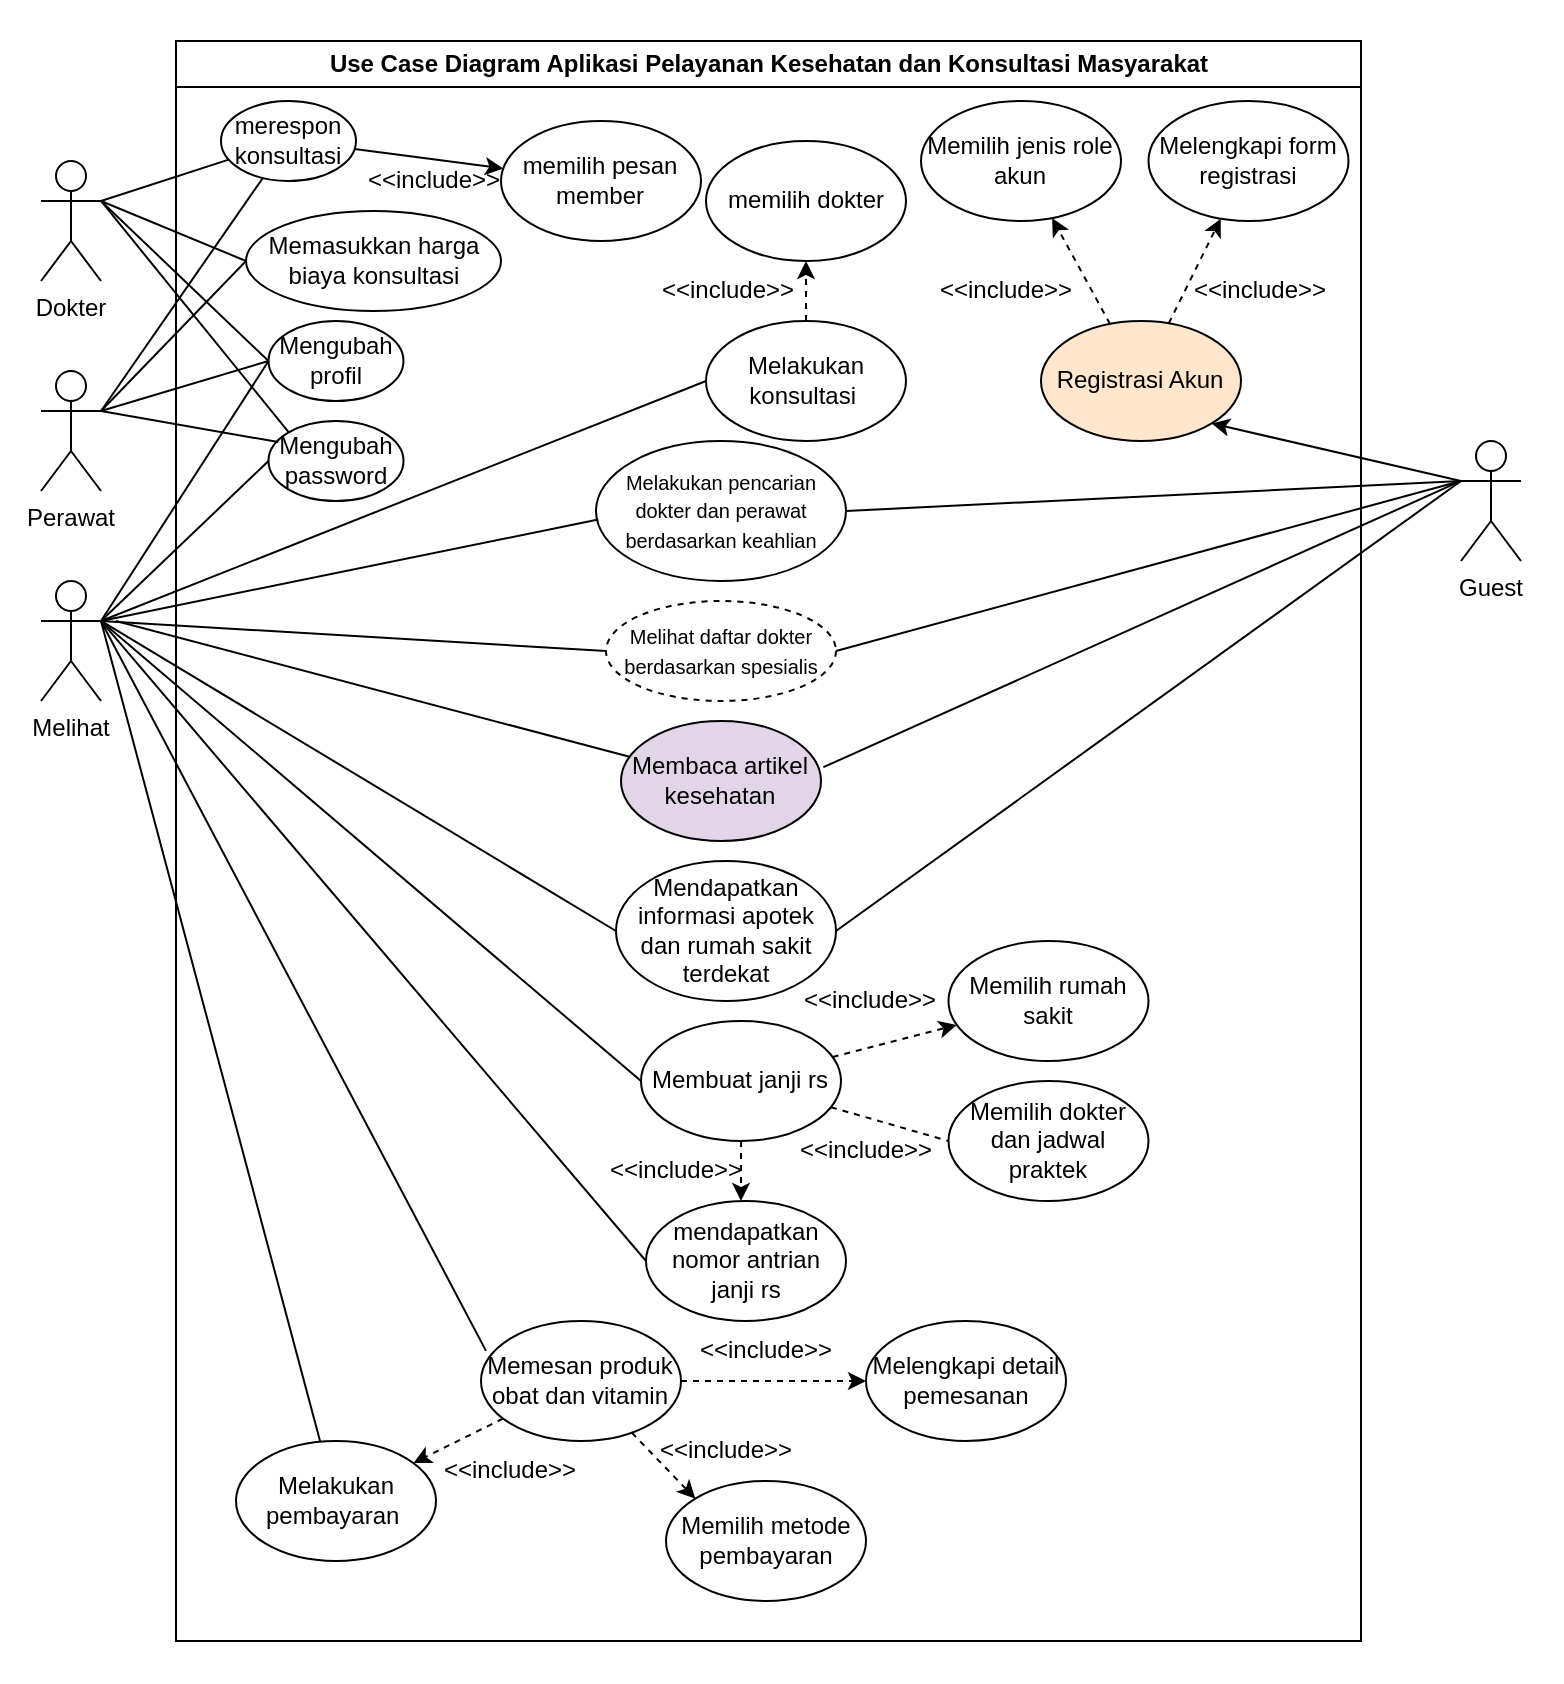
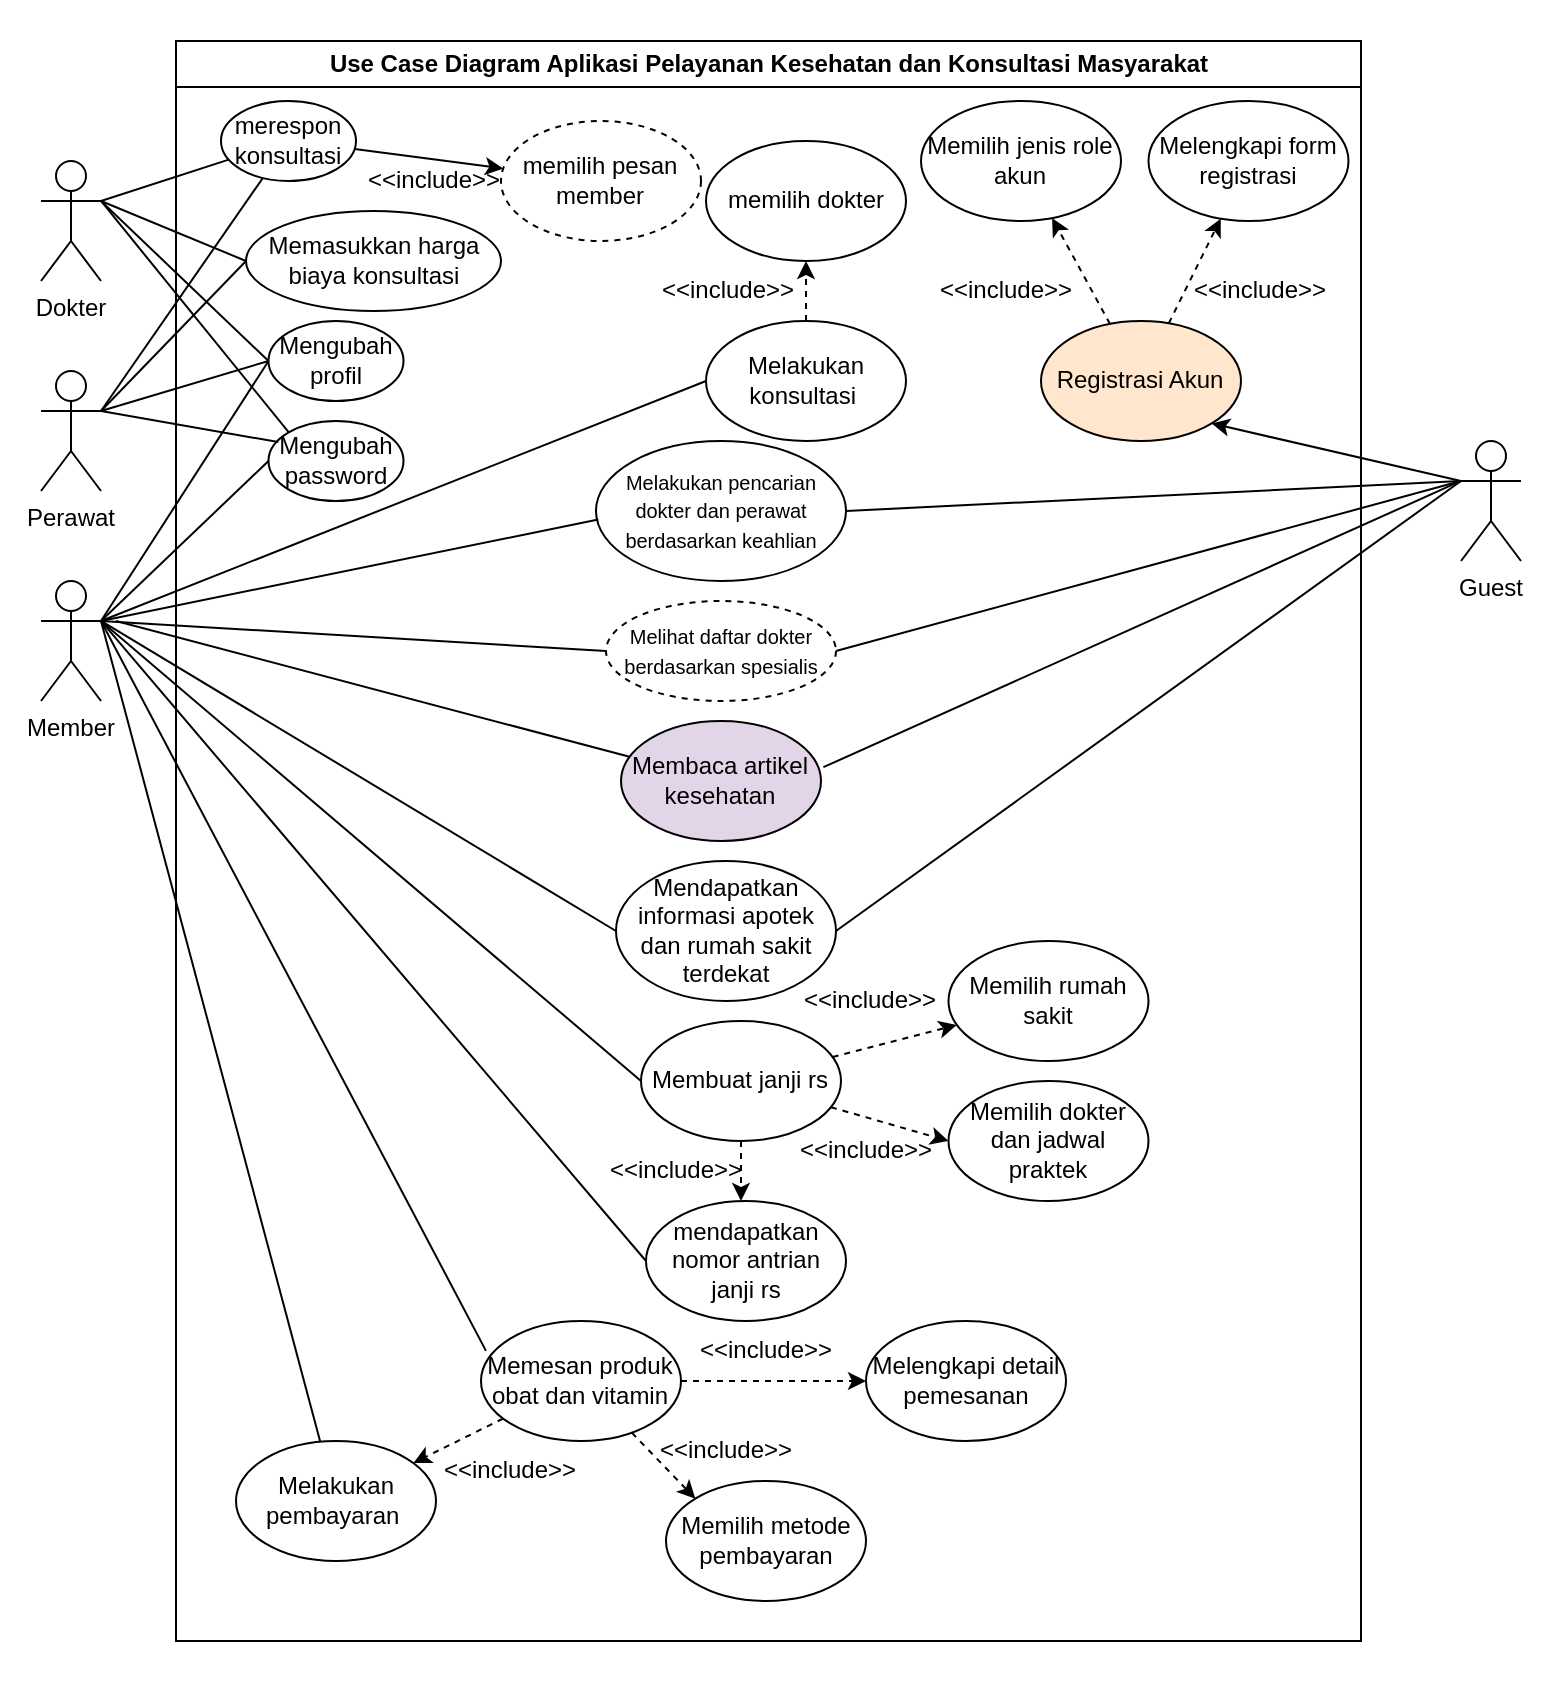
(601, 181) -> (601, 181)
(72, 729) -> (72, 729)
(940, 1139) -> (934, 1137)
